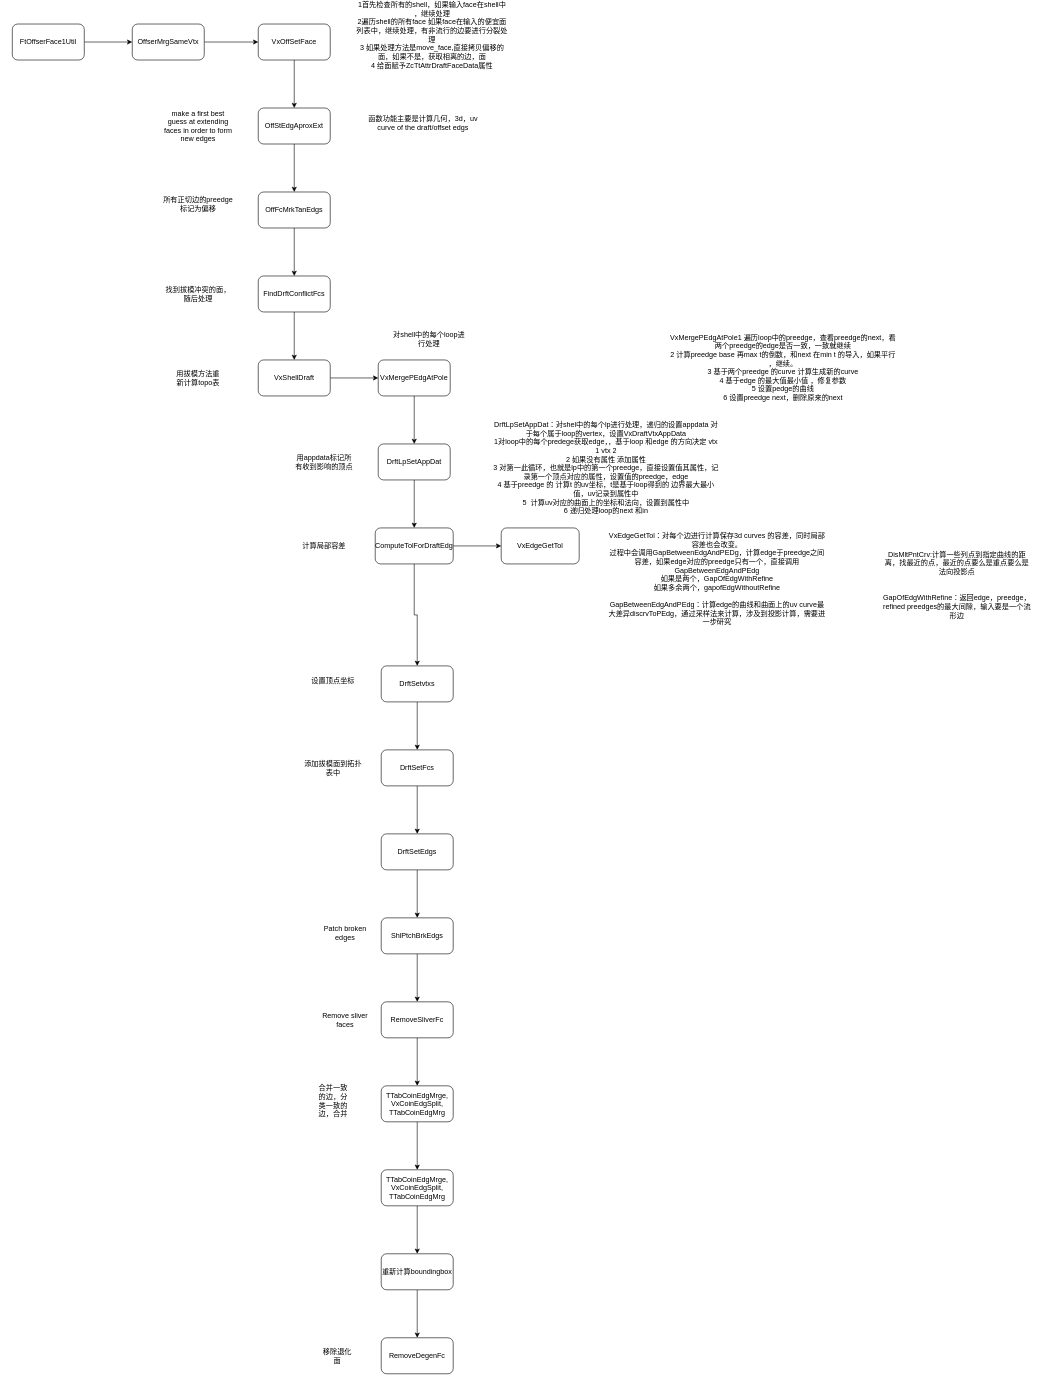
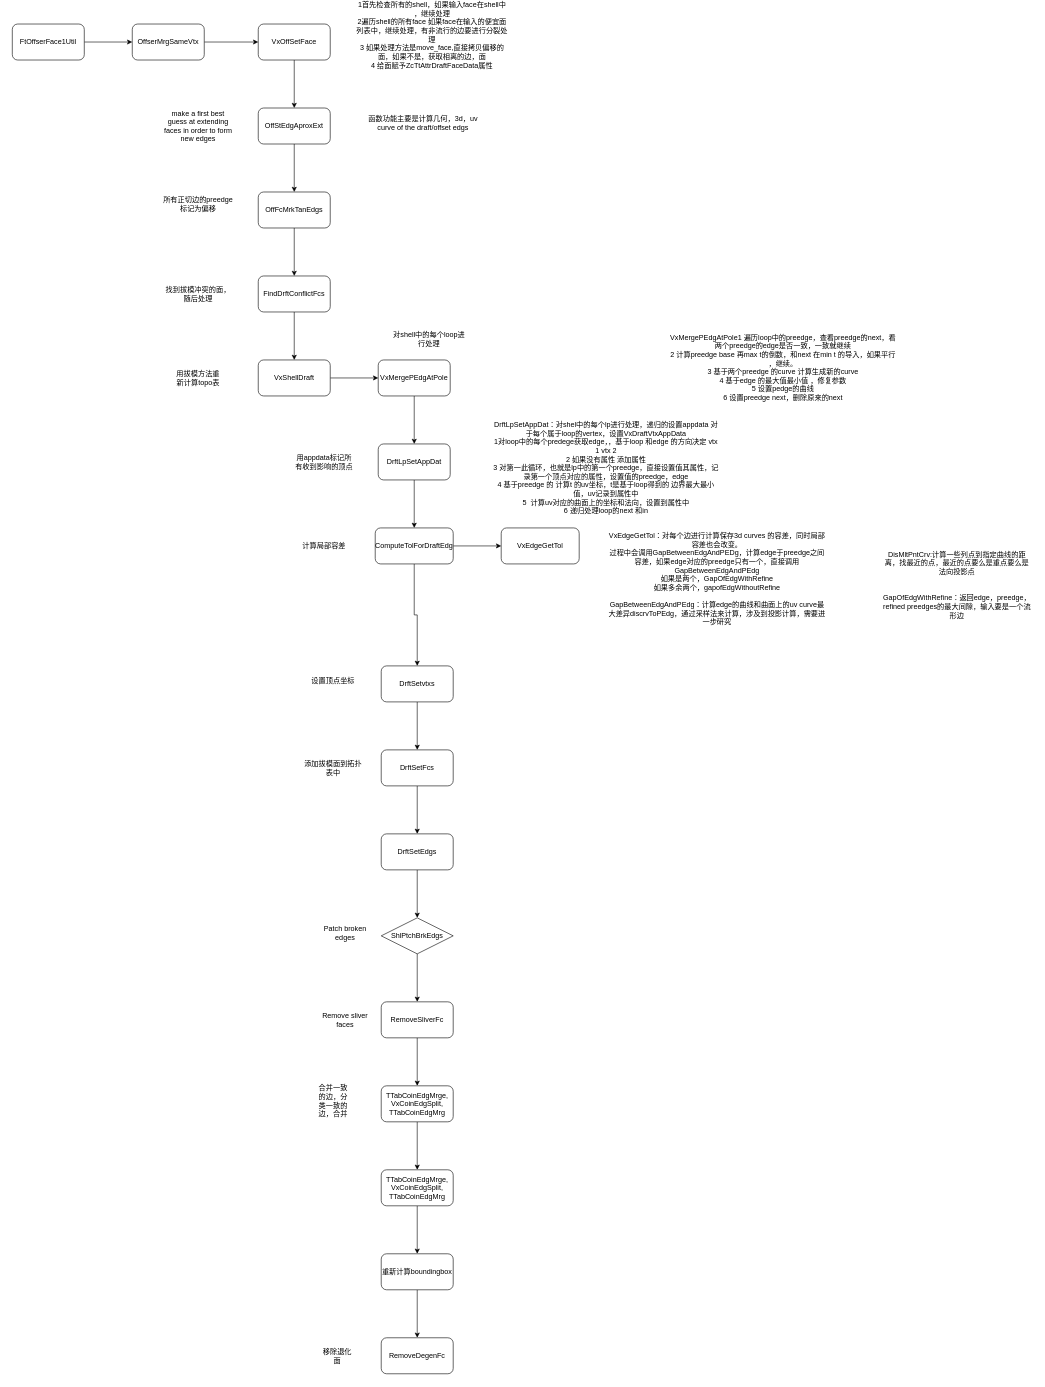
(417, 936) -> (417, 936)
